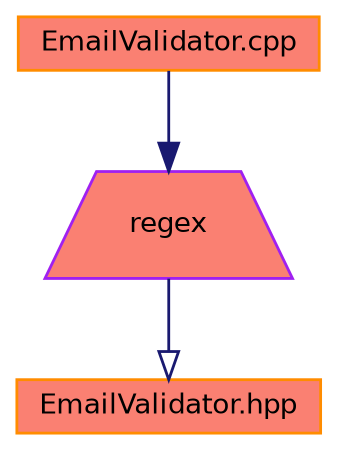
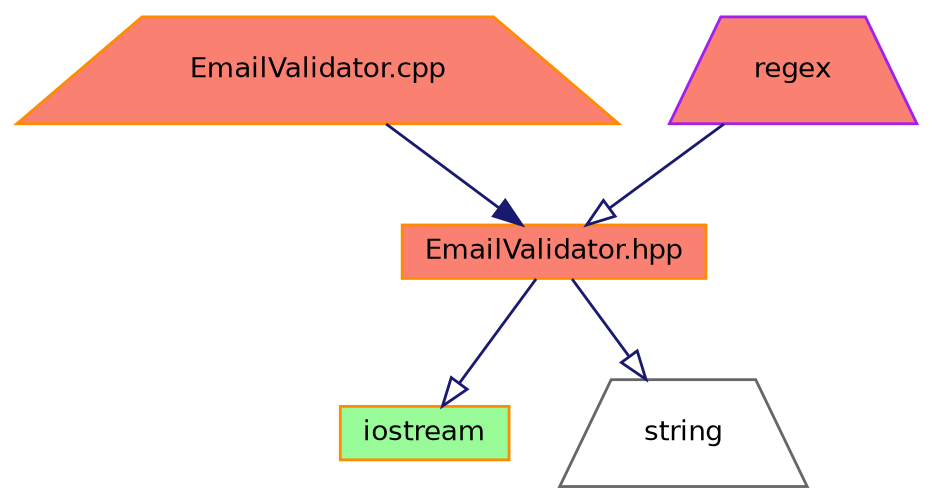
(169, 44) -> (318, 70)
(169, 107) -> (443, 166)
none -> (425, 433)
none -> (683, 433)
